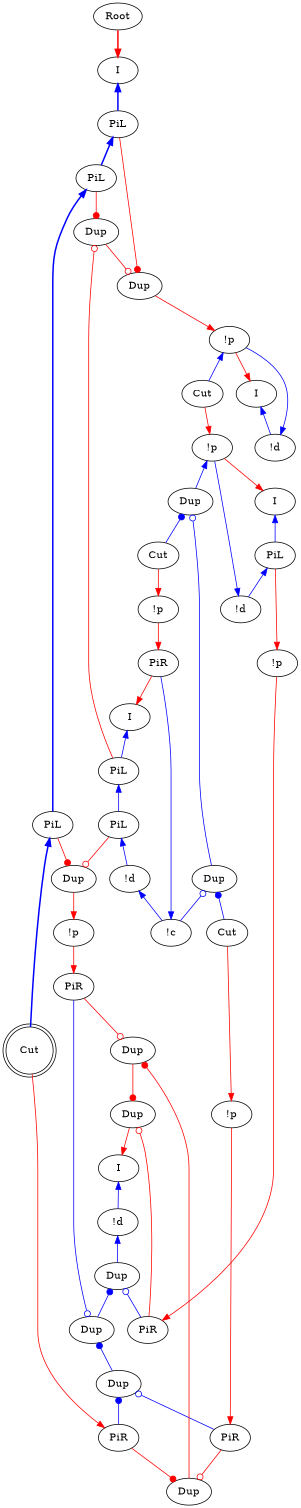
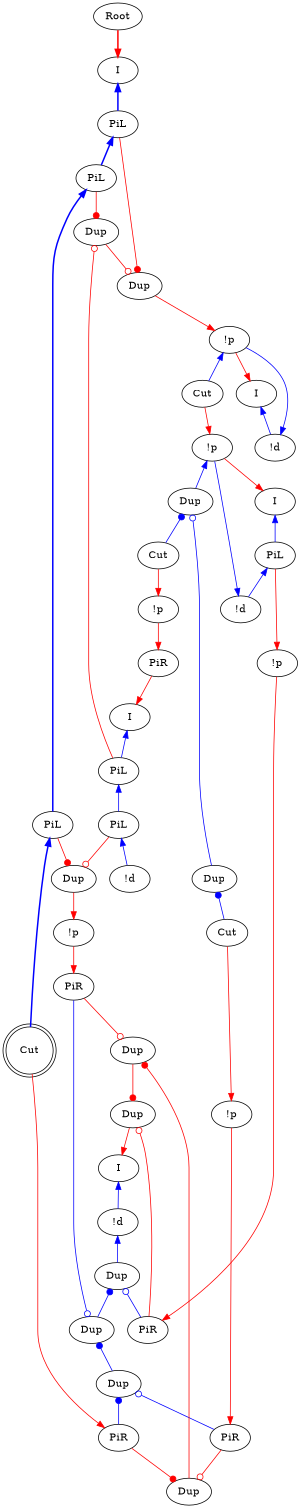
(171, 933) -> none
